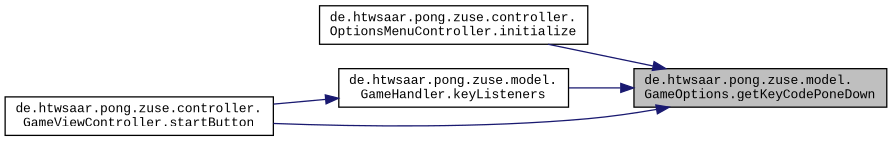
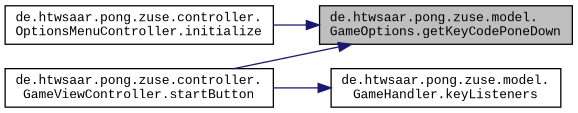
(595, 88) -> none
